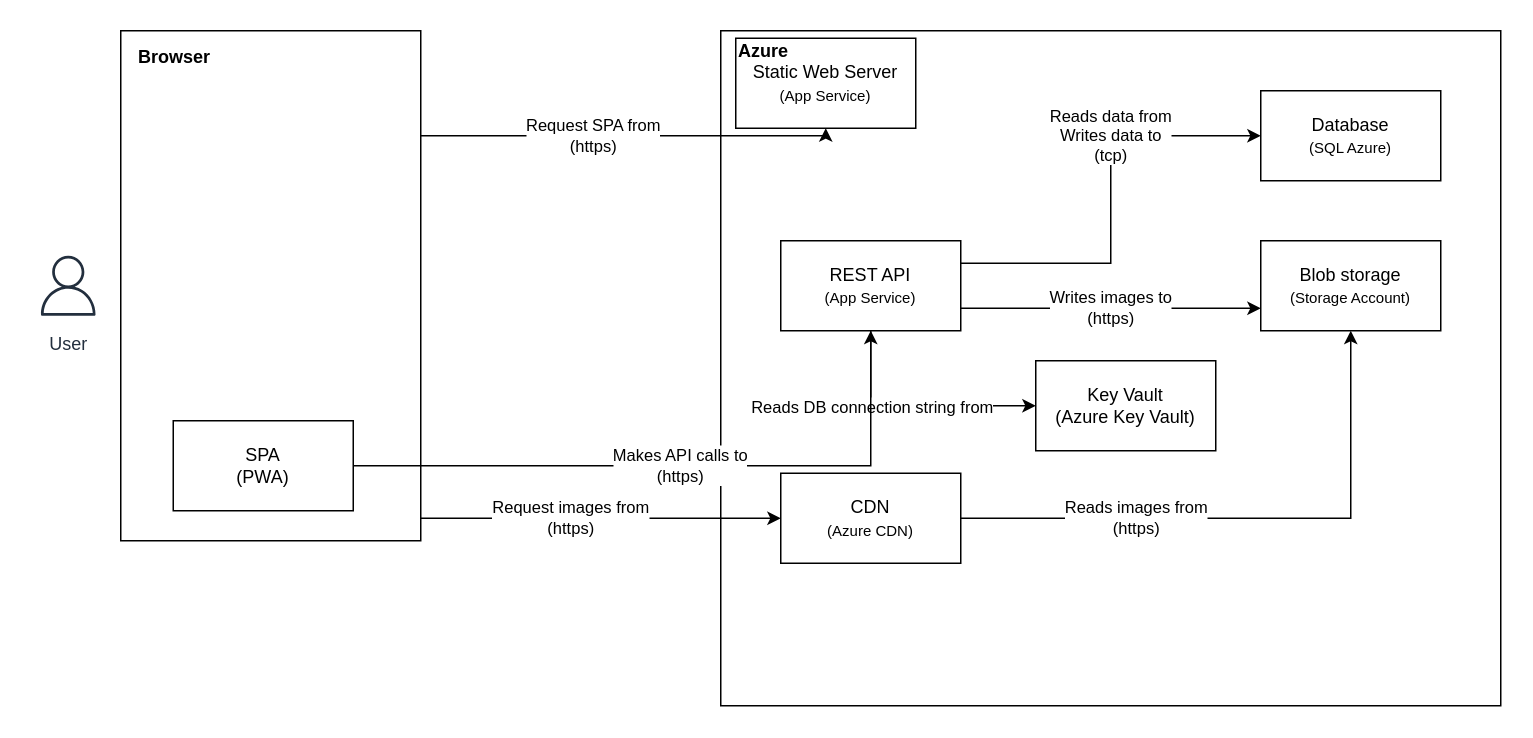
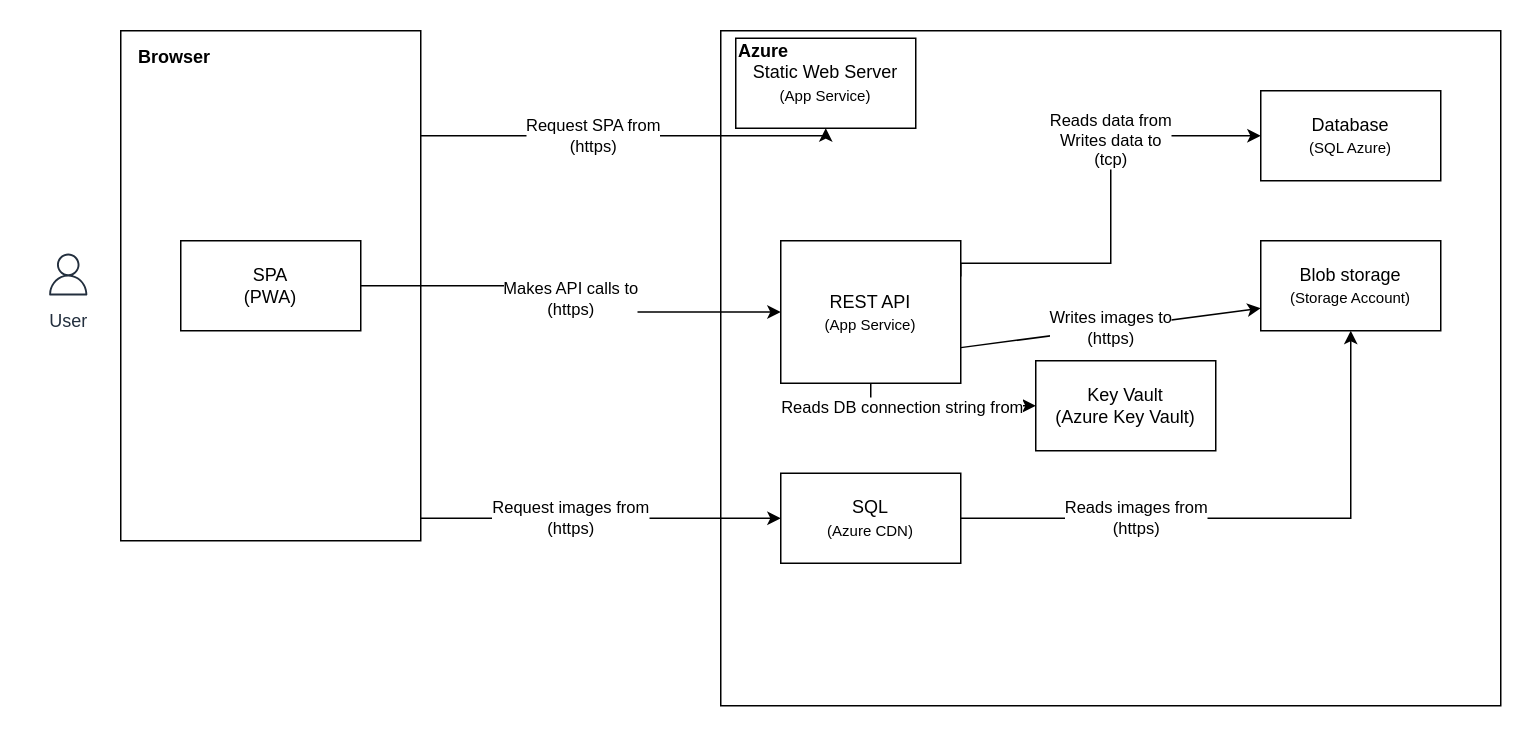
(68, 286) -> (68, 275)
(871, 286) -> (871, 312)
(263, 466) -> (271, 286)
(871, 518) -> (871, 518)
